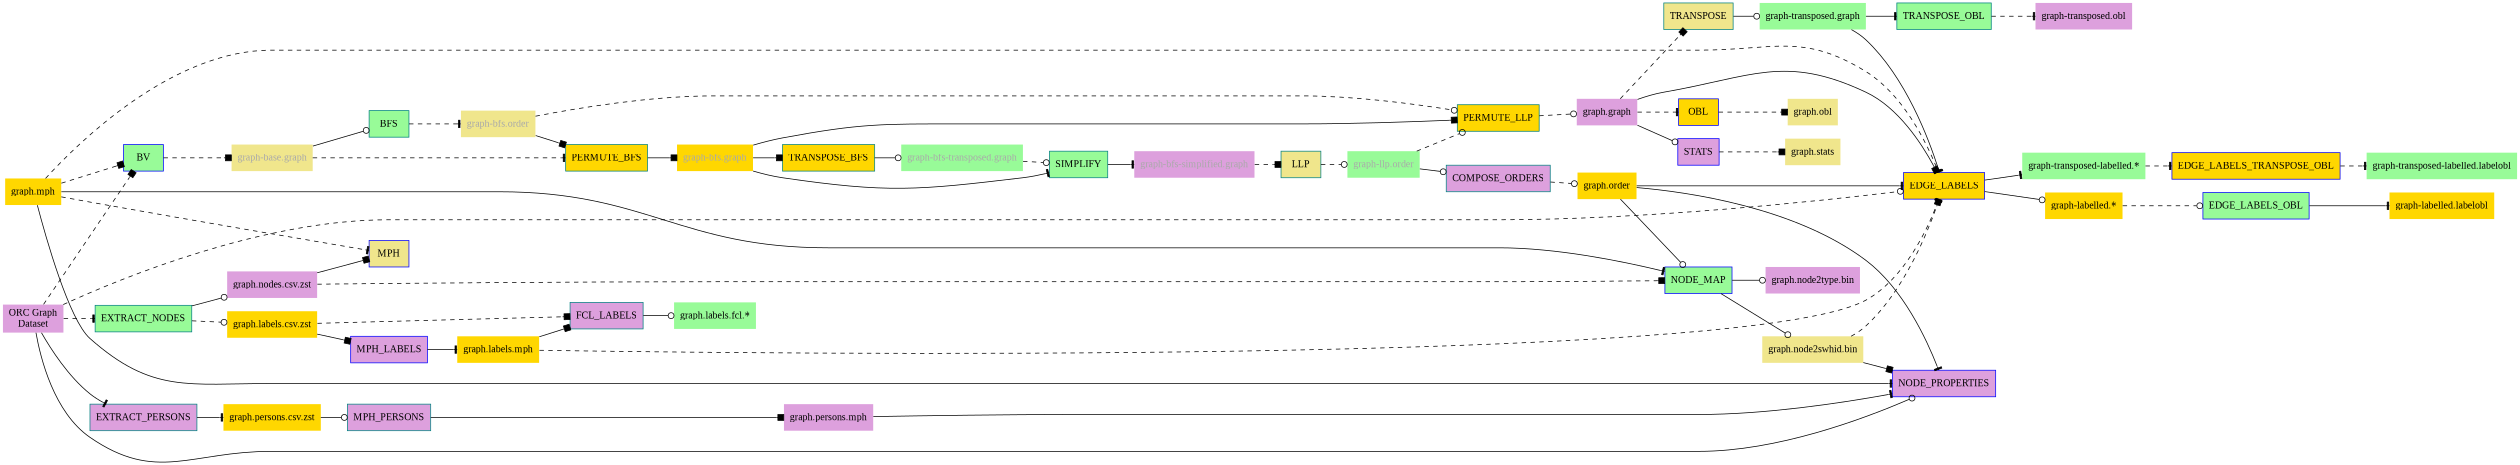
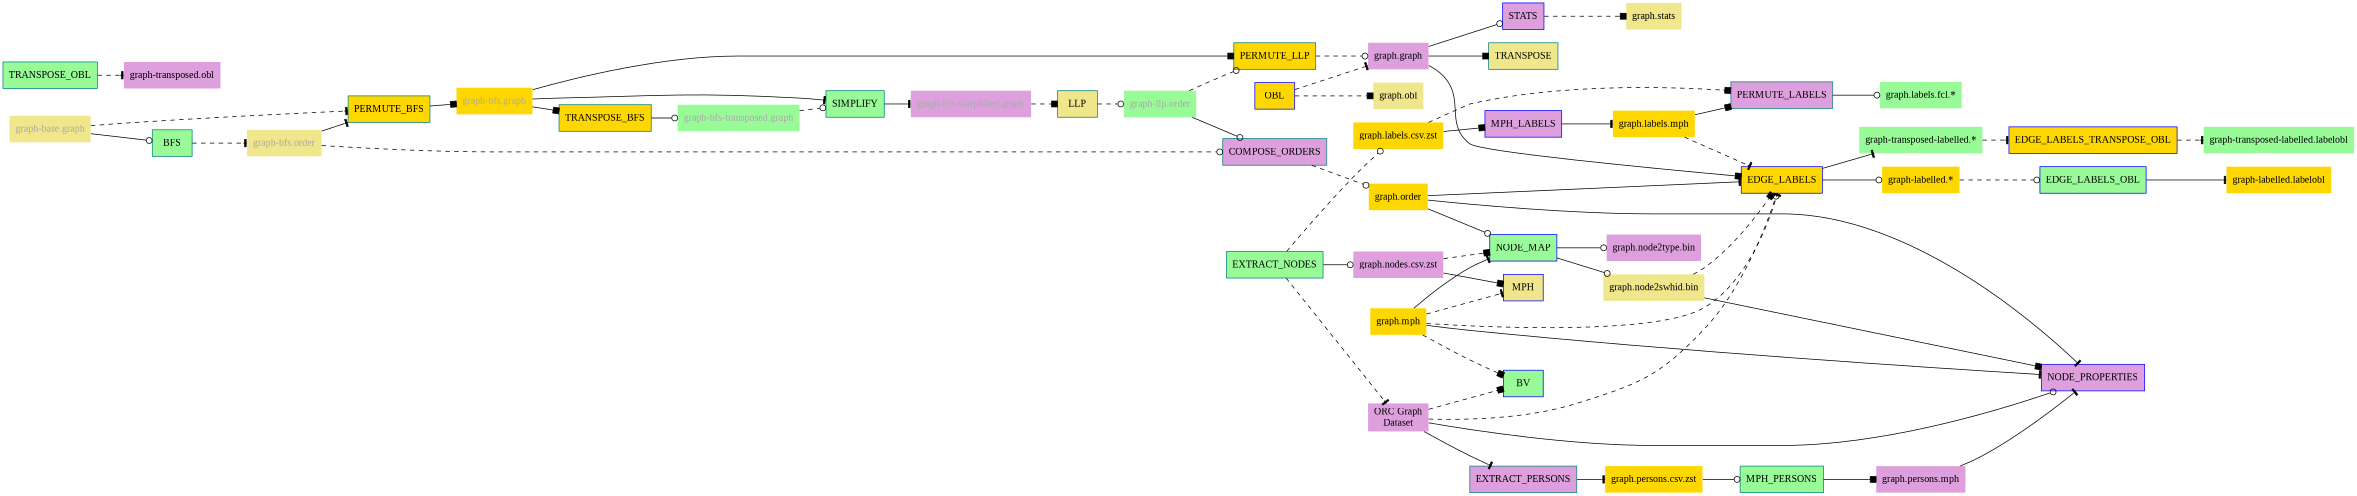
(1813, 16) -> none
(1650, 67) -> (1455, 56)
(993, 96) -> (769, 152)
(1656, 112) -> (1330, 78)
(547, 139) -> (333, 127)
(194, 158) -> none
(607, 316) -> (1782, 95)
(82, 319) -> (1335, 339)
(389, 417) -> (1782, 479)
